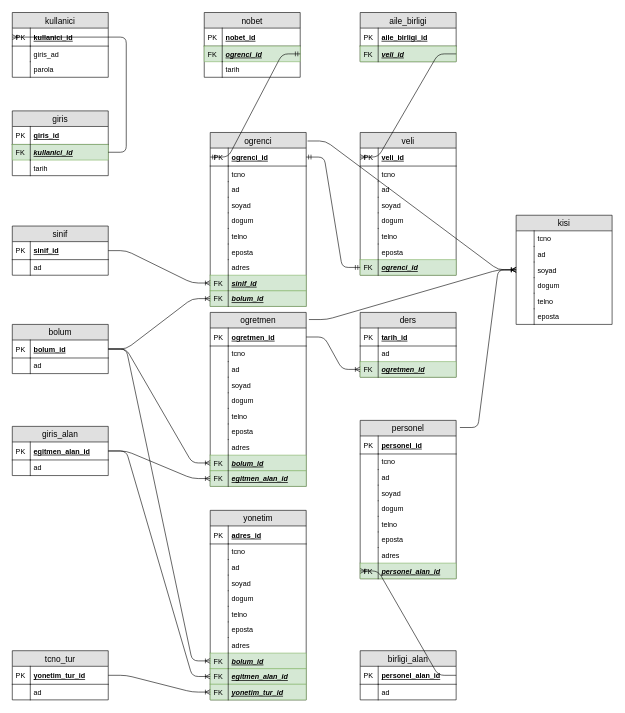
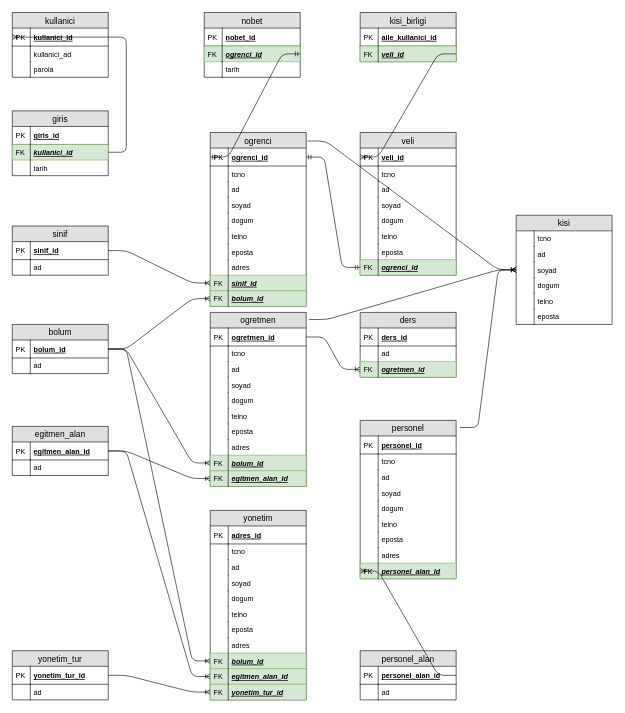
(408, 21) -> (408, 21)
(405, 37) -> (409, 37)
(48, 54) -> (54, 54)
(396, 337) -> (395, 337)
(60, 435) -> (60, 435)
(60, 659) -> (60, 659)
(408, 659) -> (408, 659)
